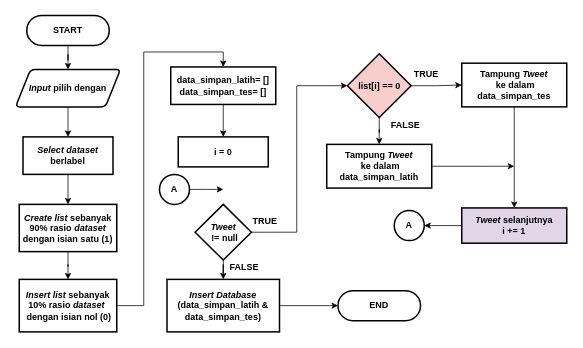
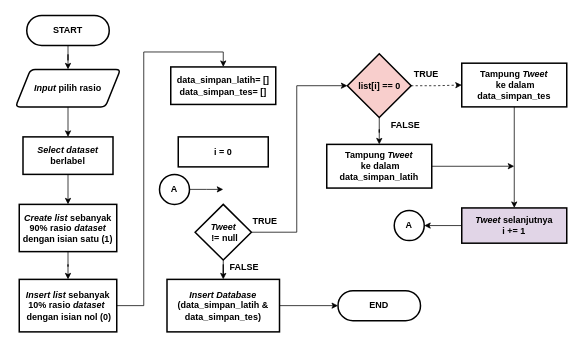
(433, 86) -> (433, 86)
(68, 88) -> (68, 88)
(223, 118) -> none
